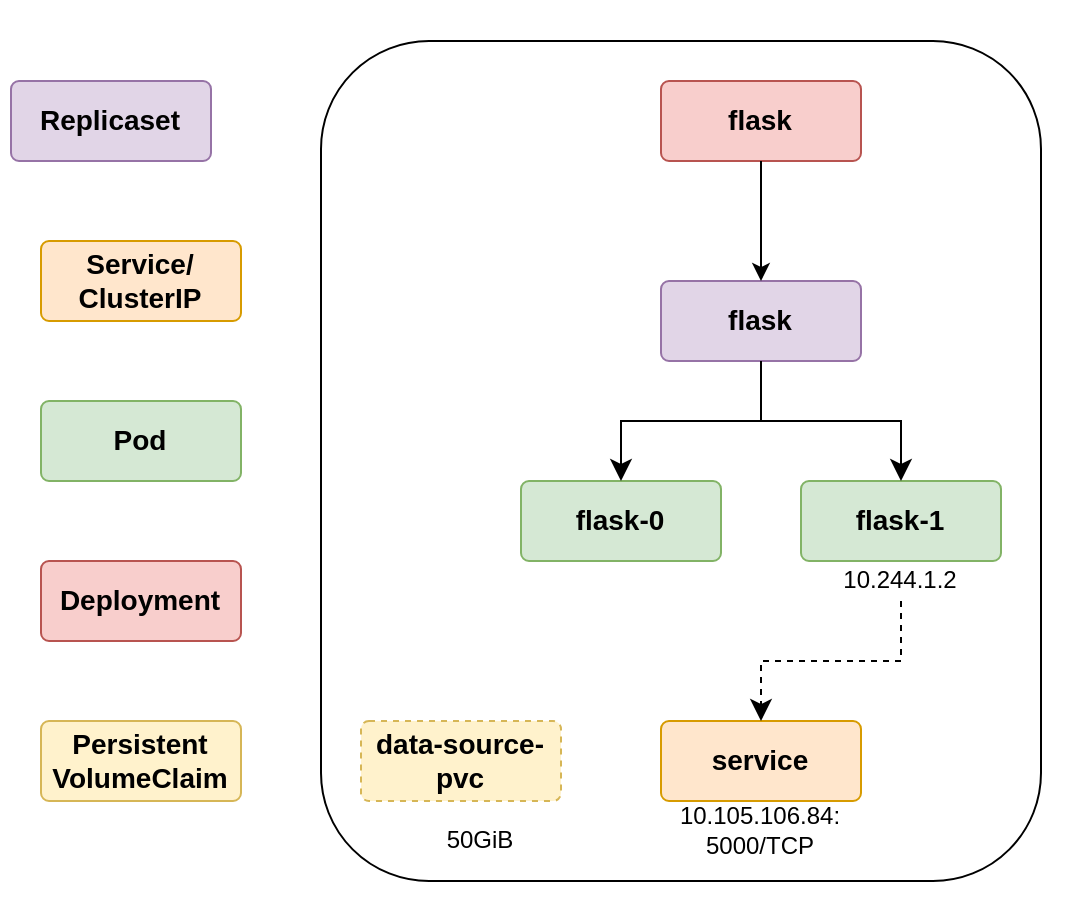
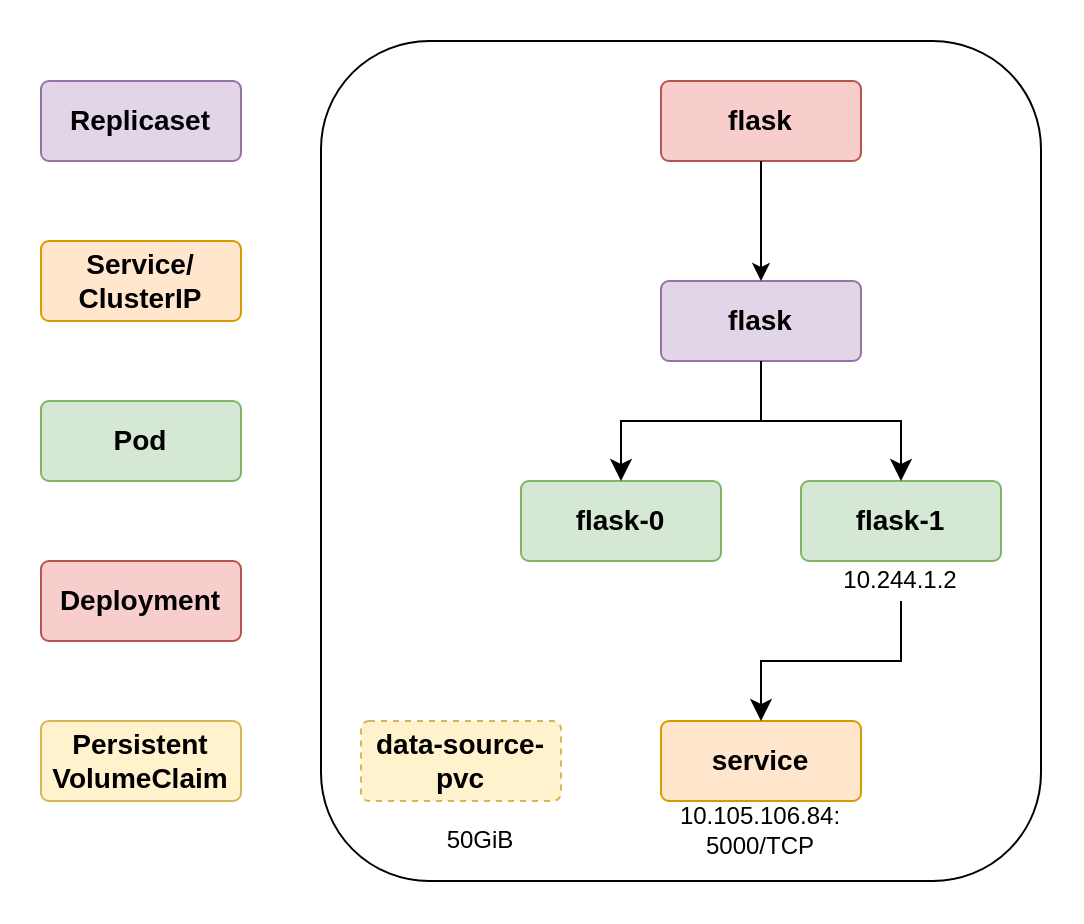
(111, 121) -> (141, 121)
(839, 661) -> (839, 661)
